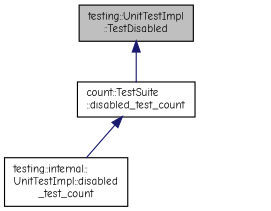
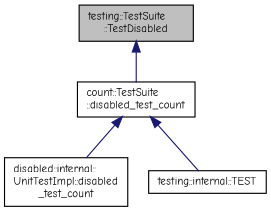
(136, 23) -> (136, 23)
(66, 182) -> (66, 182)
none -> (207, 182)
